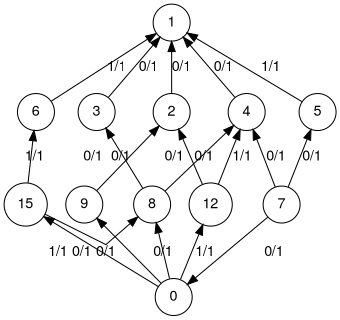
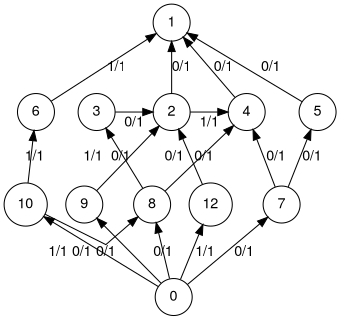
(271, 67) -> (271, 67)
(131, 71) -> (129, 112)
(93, 157) -> (93, 157)
(227, 162) -> (204, 112)
(26, 205) -> (26, 205)
(232, 248) -> (224, 254)
